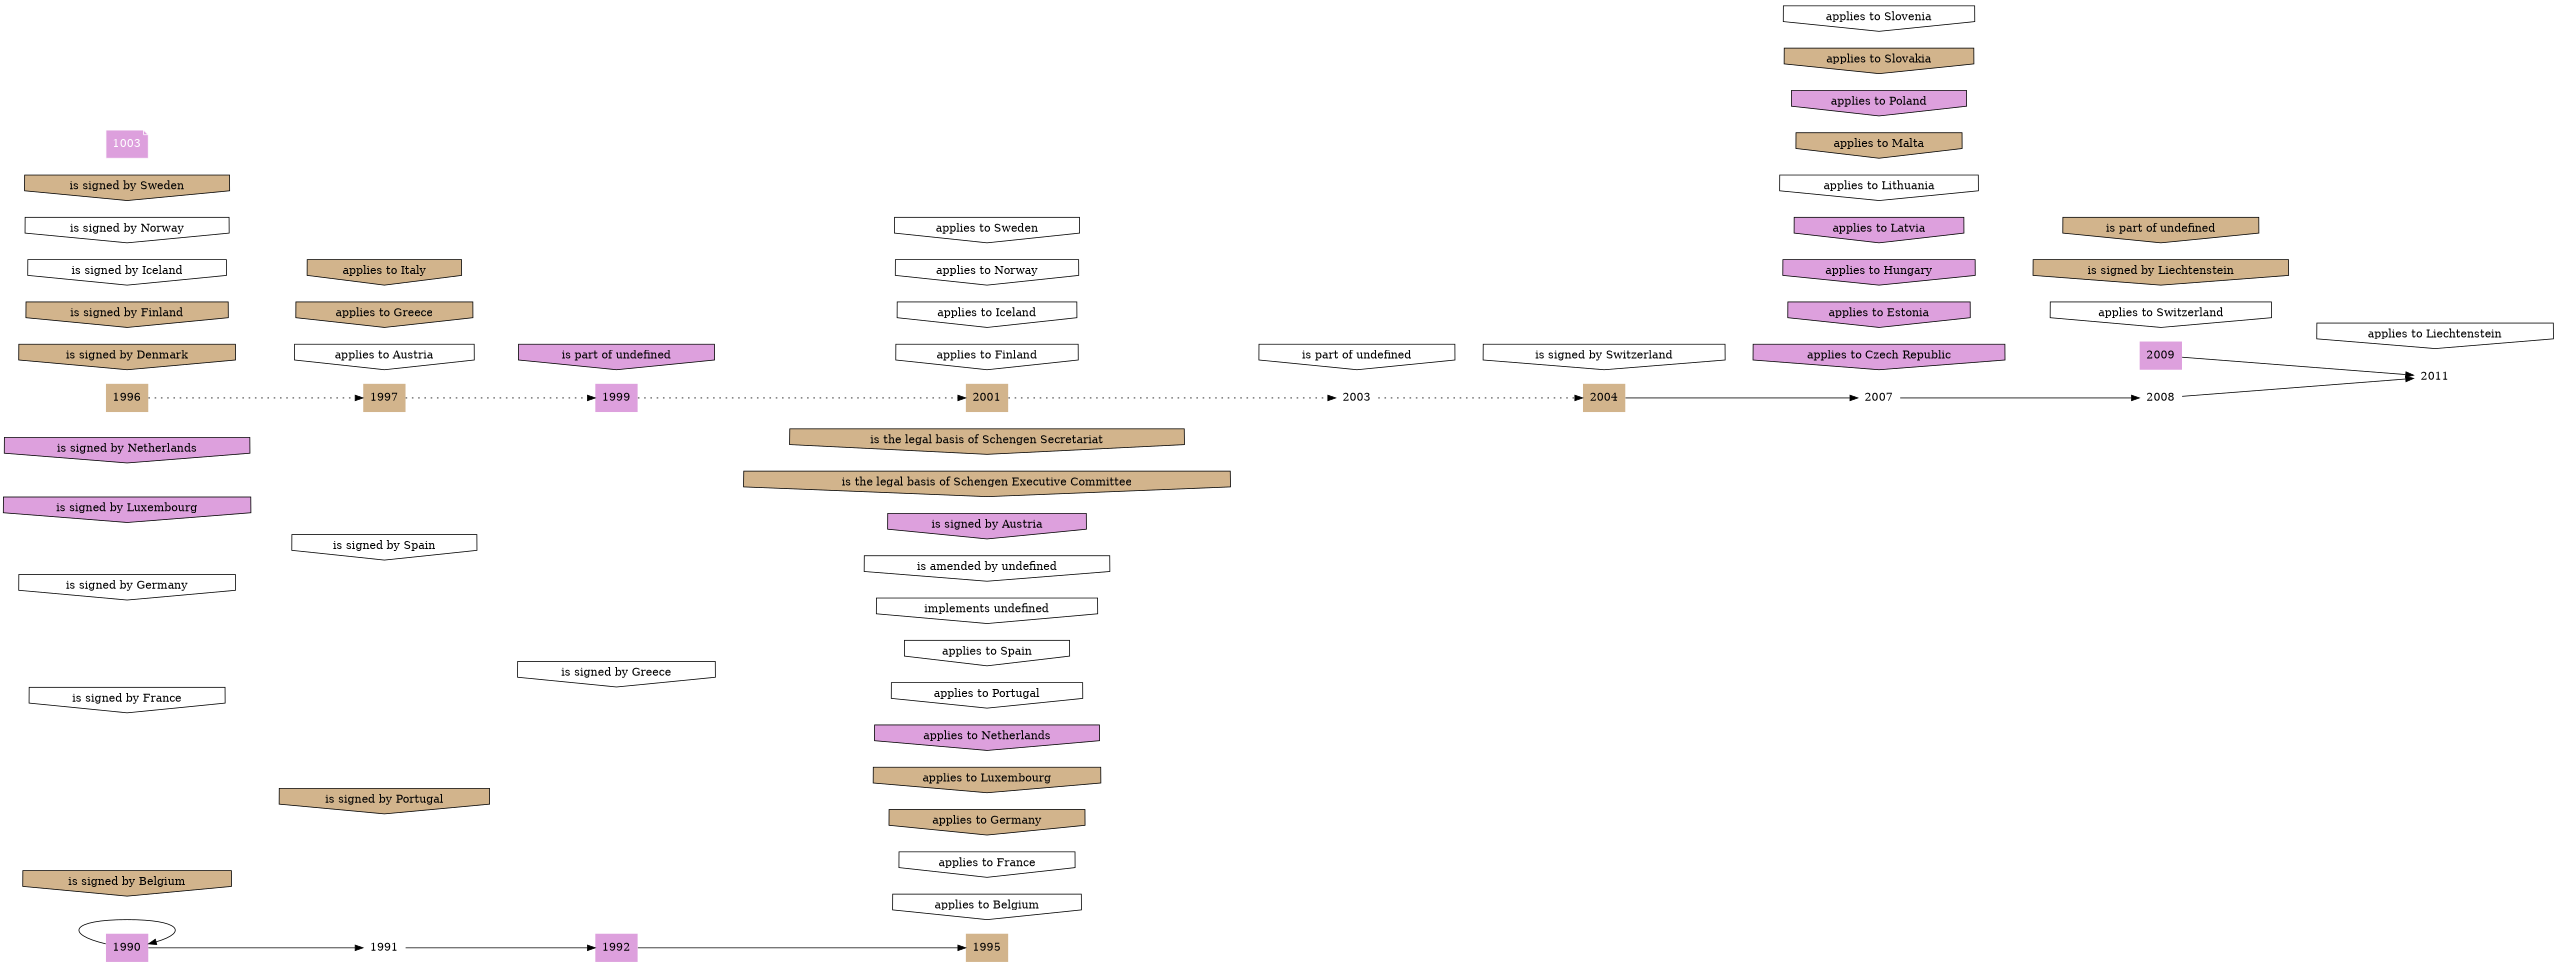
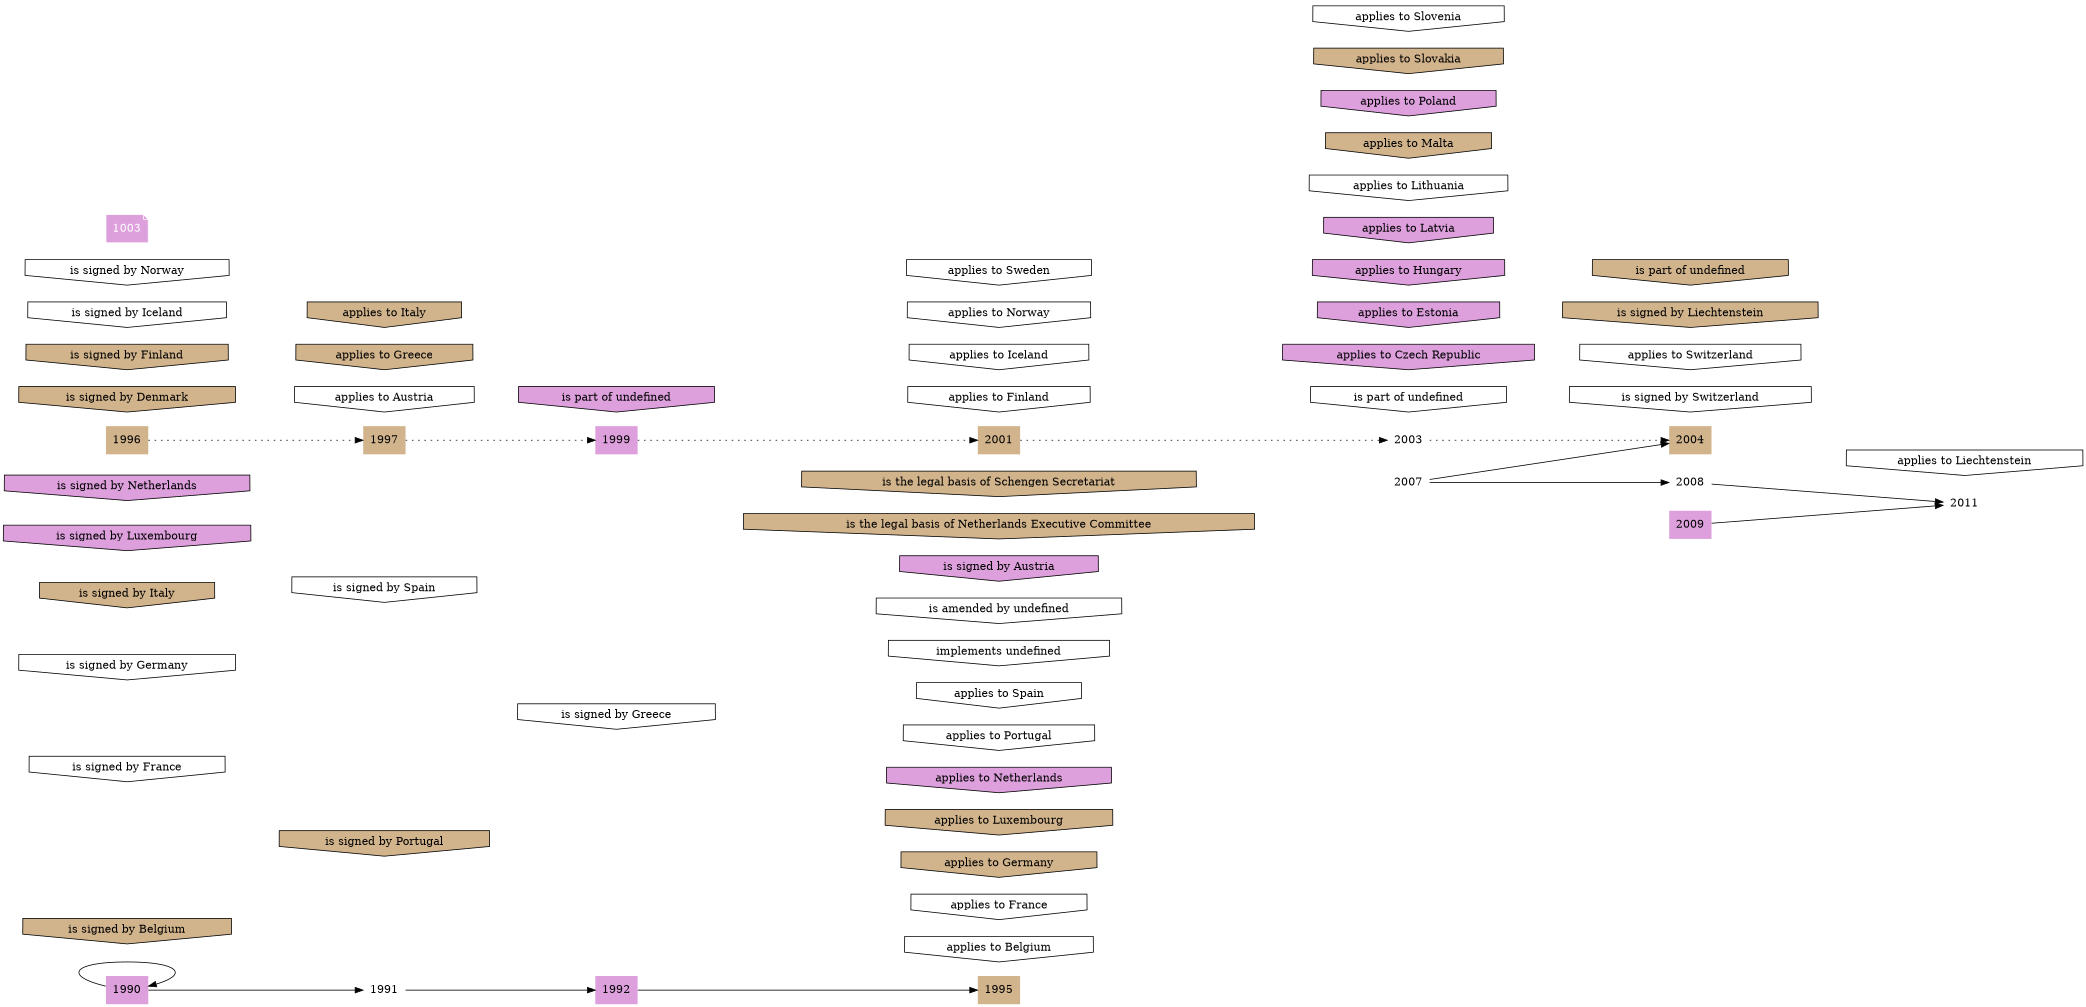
(127, 186) -> none
(1738, 398) -> (1545, 462)
(987, 483) -> (999, 525)
none -> (127, 594)
